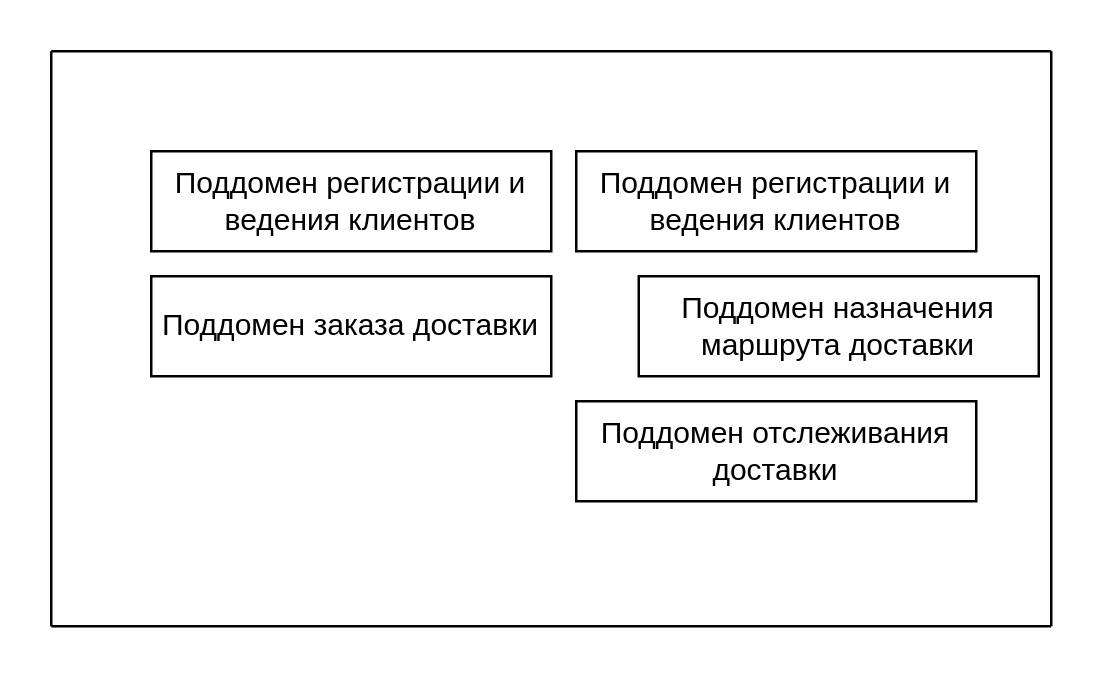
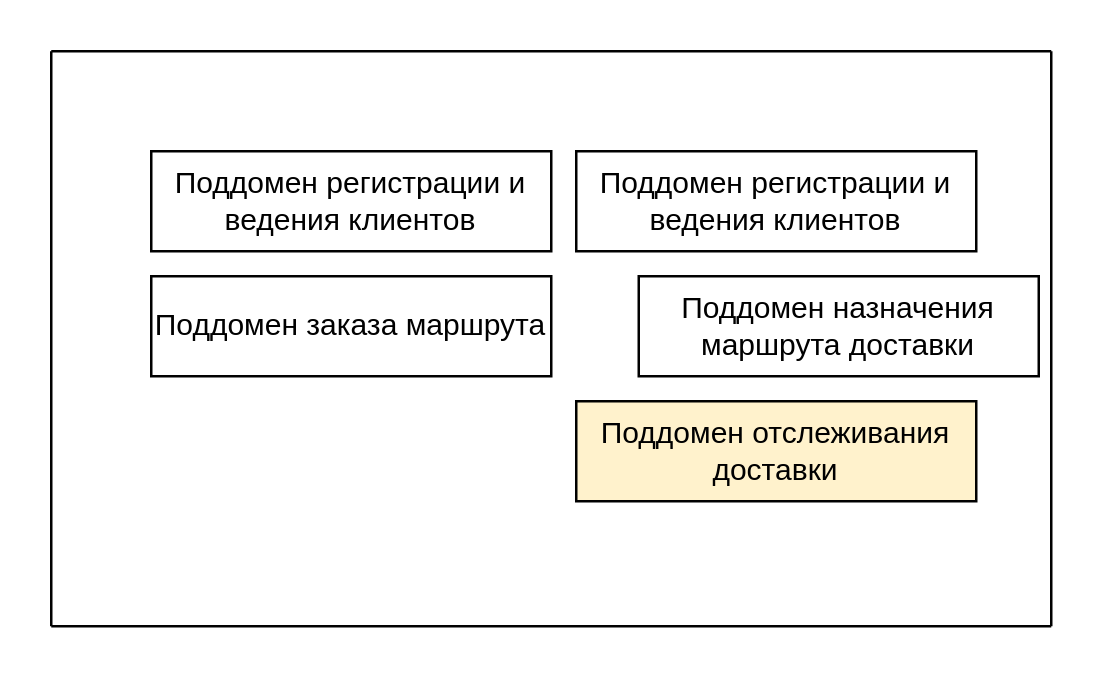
(351, 326) -> (351, 326)
(776, 451) -> (776, 451)
